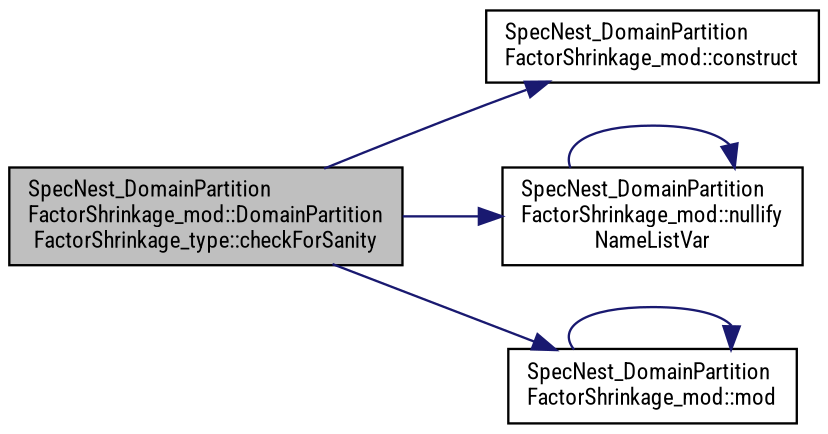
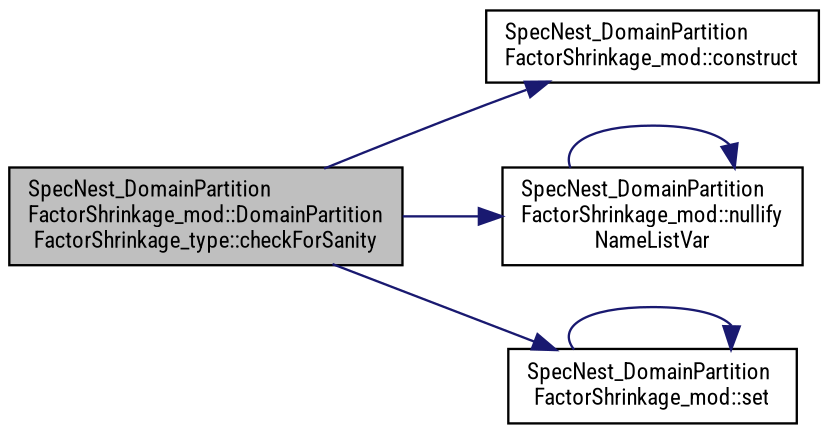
(653, 386) -> (653, 386)
